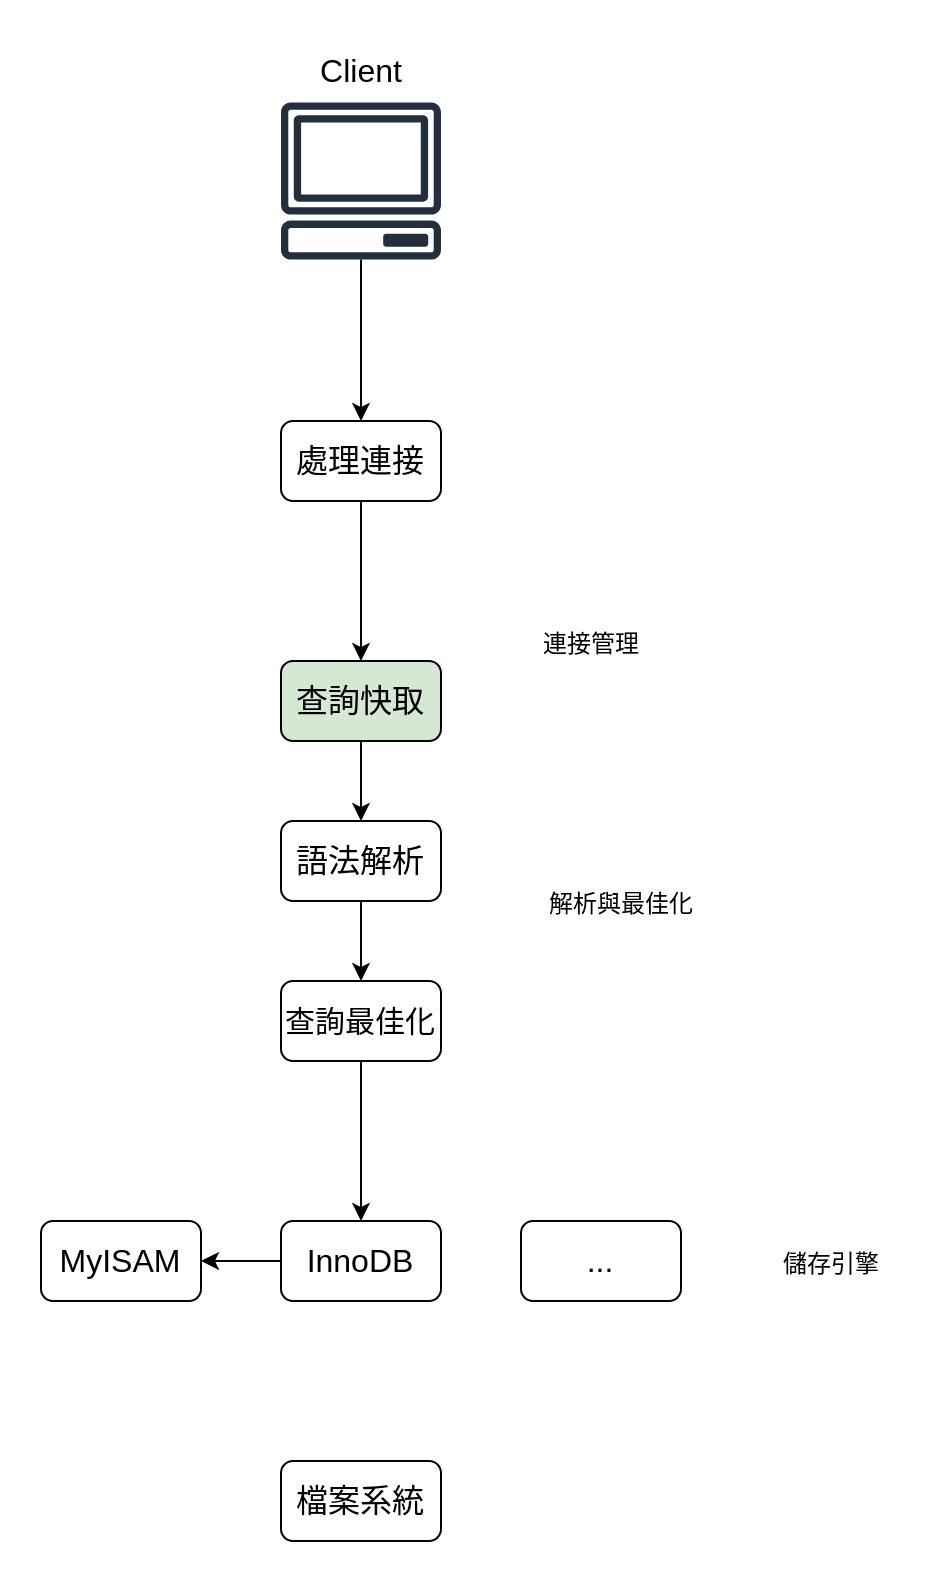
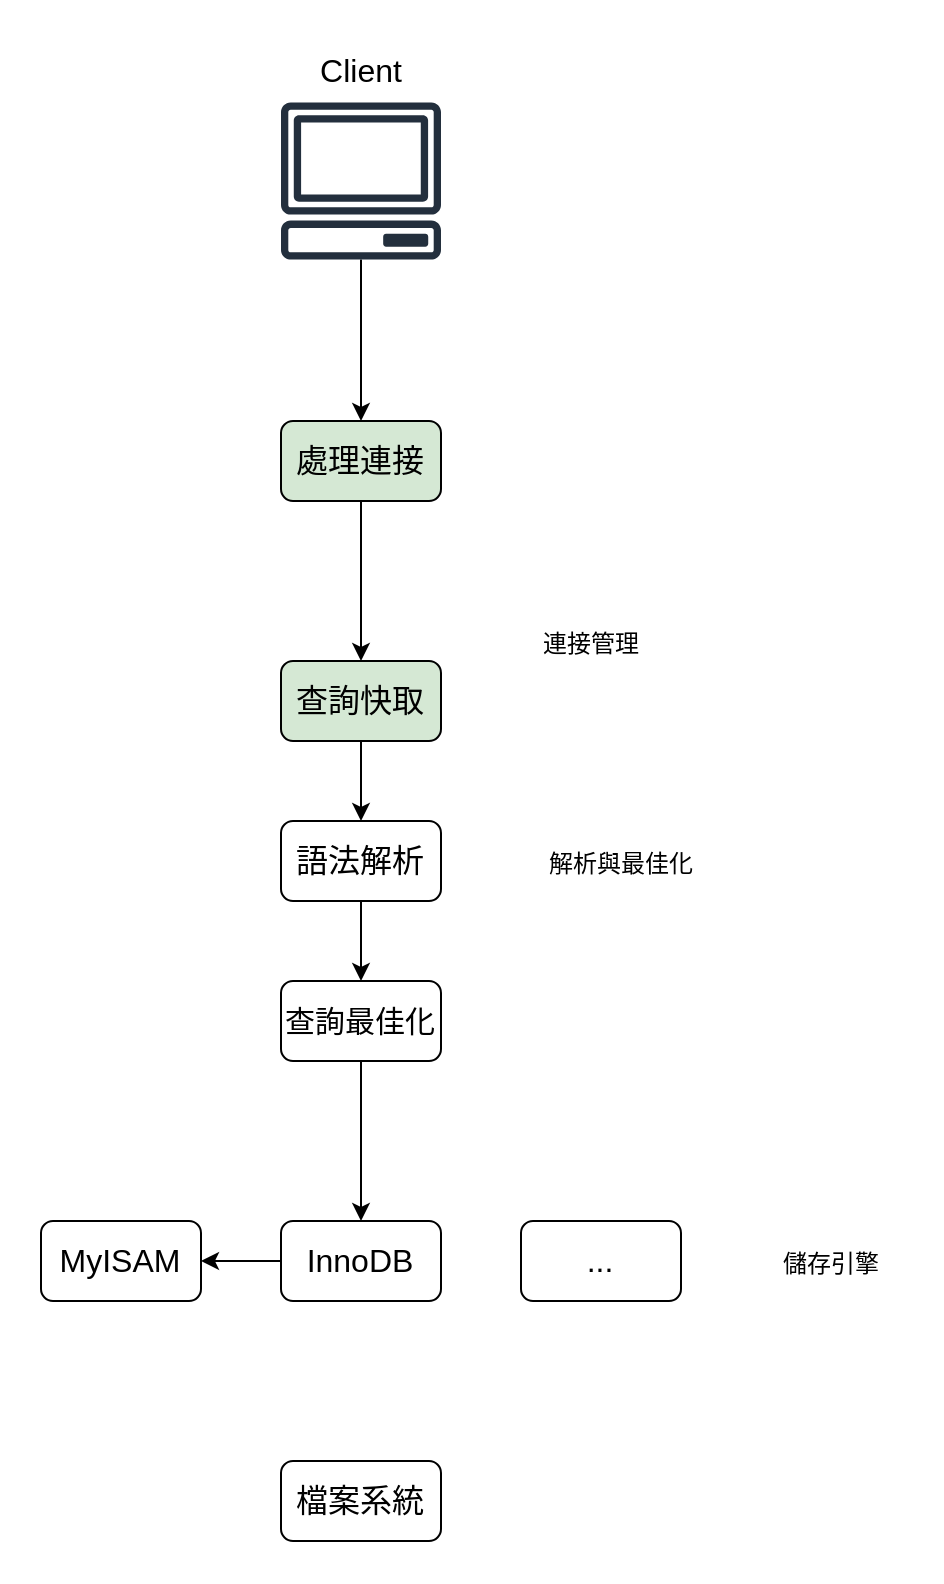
(361, 461) -> (361, 461)
(621, 901) -> (621, 861)
